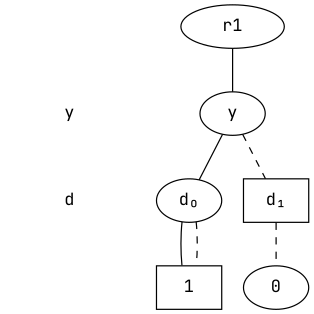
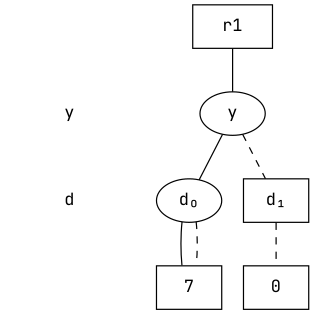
(233, 27) -> (233, 27)
(189, 288) -> (189, 288)
(276, 288) -> (276, 288)
